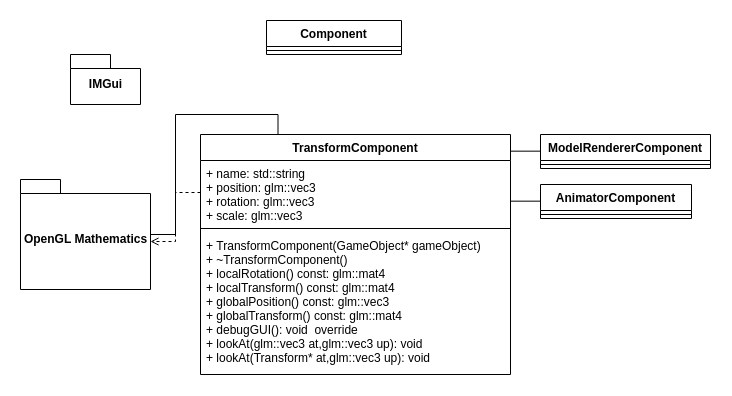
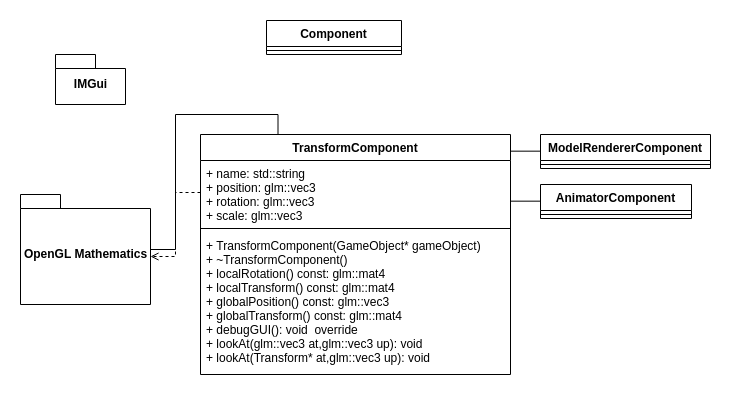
(106, 80) -> (91, 80)
(86, 235) -> (86, 250)
